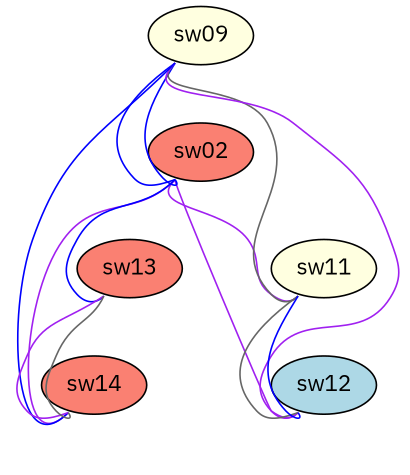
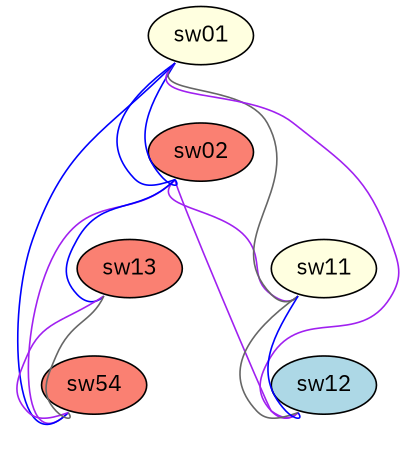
(201, 36) -> (201, 36)
(94, 385) -> (94, 385)
